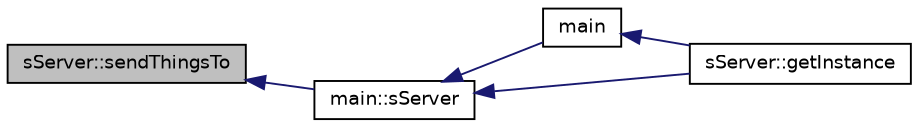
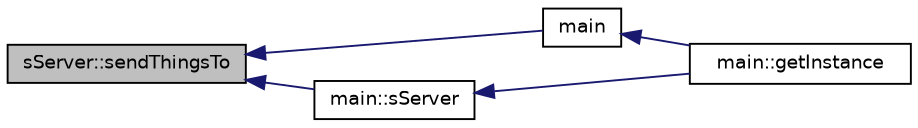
(502, 59) -> (404, 42)
(800, 64) -> (800, 64)
